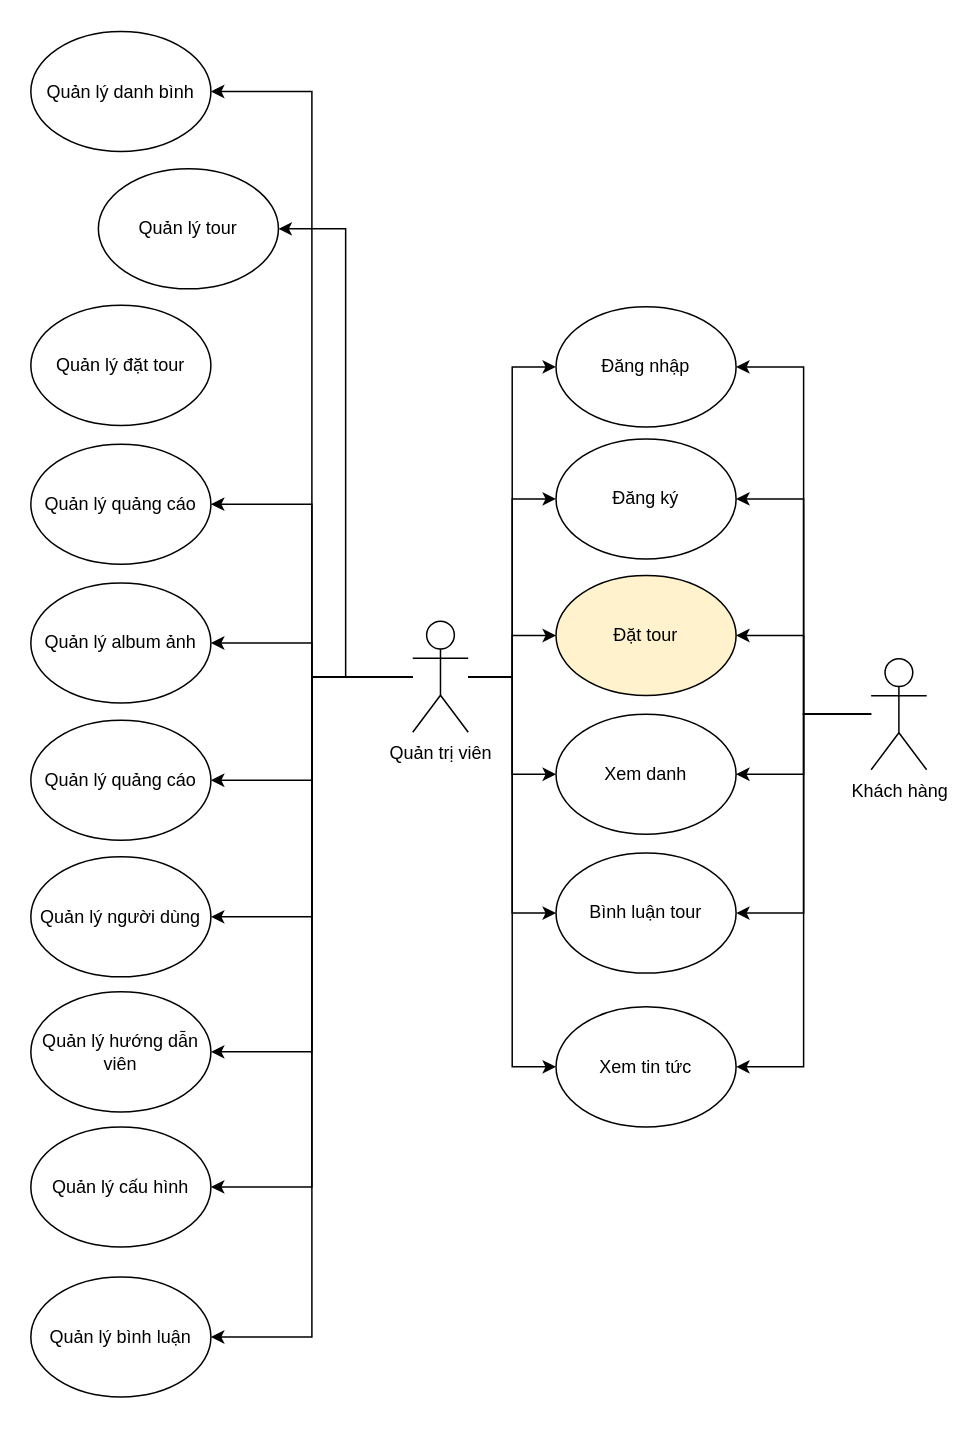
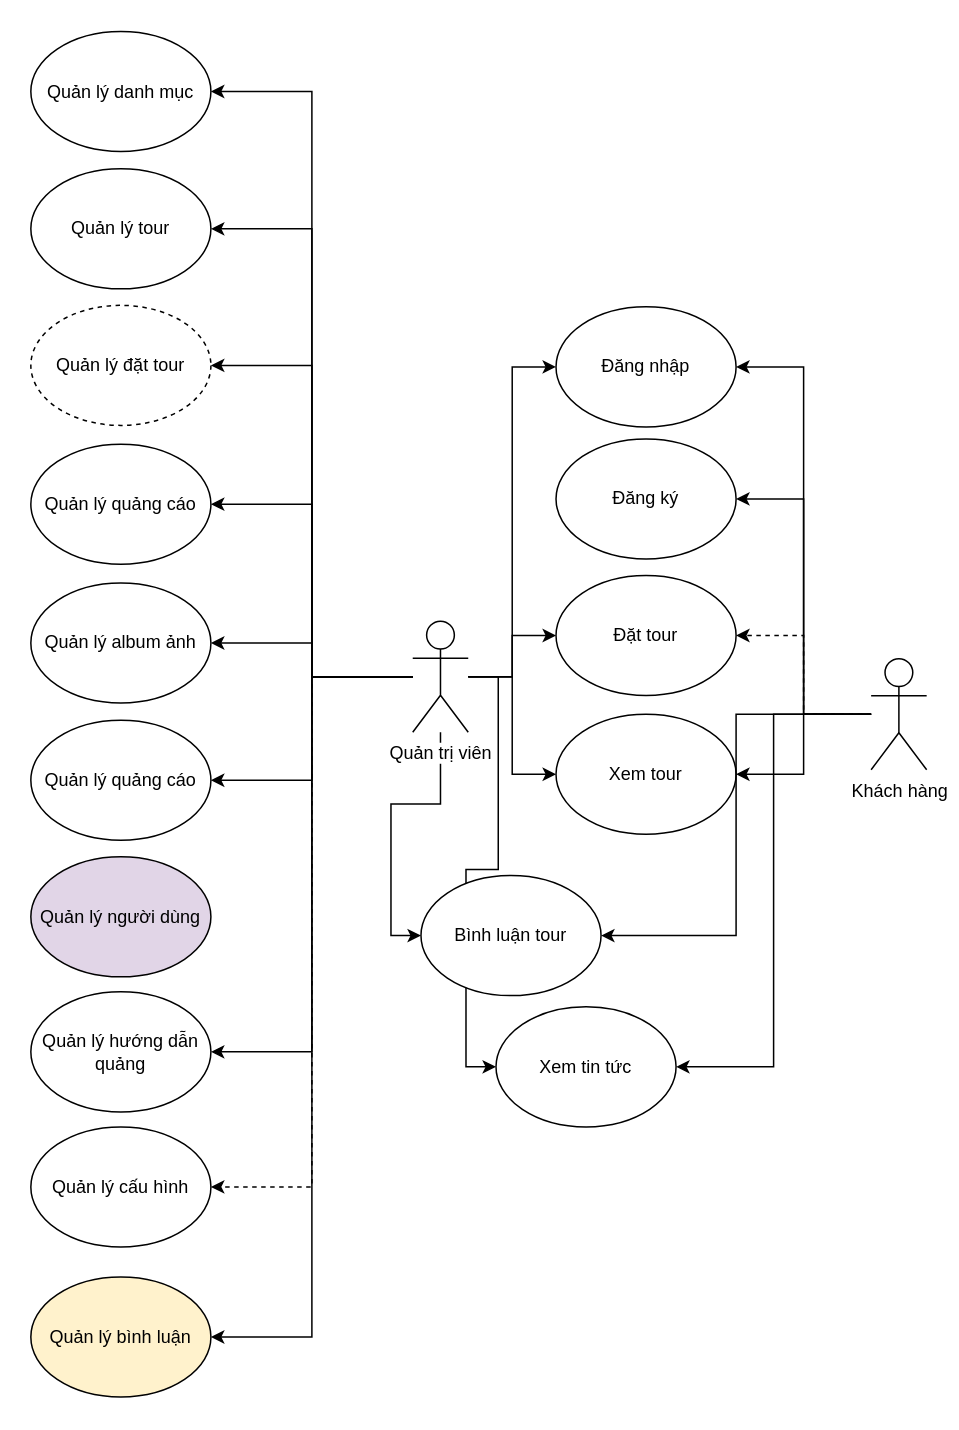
(121, 92) -> (121, 92)
(188, 229) -> (121, 229)
(121, 365) -> (121, 365)
none -> (264, 365)
(529, 499) -> none
(646, 635) -> (646, 635)
(777, 635) -> (777, 635)
(646, 775) -> (646, 775)
(646, 913) -> (511, 935)
(121, 917) -> (121, 917)
(264, 917) -> none
(121, 1052) -> (121, 1052)
(646, 1067) -> (586, 1067)
(264, 1187) -> (264, 1187)
(121, 1337) -> (121, 1337)
